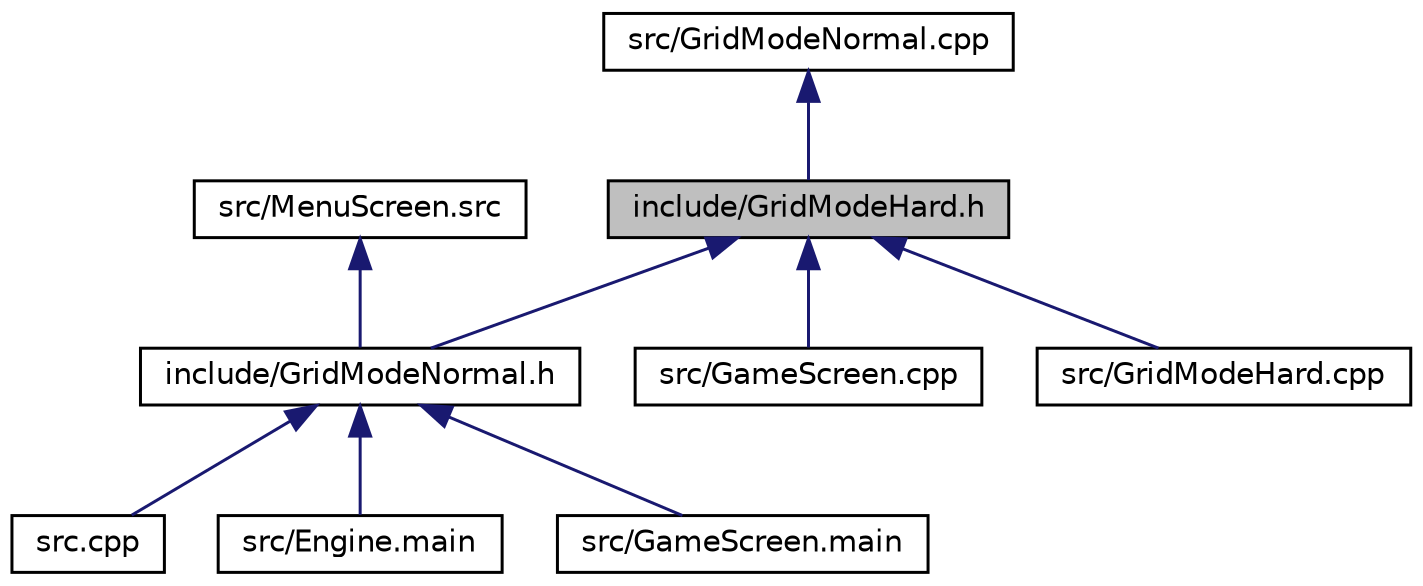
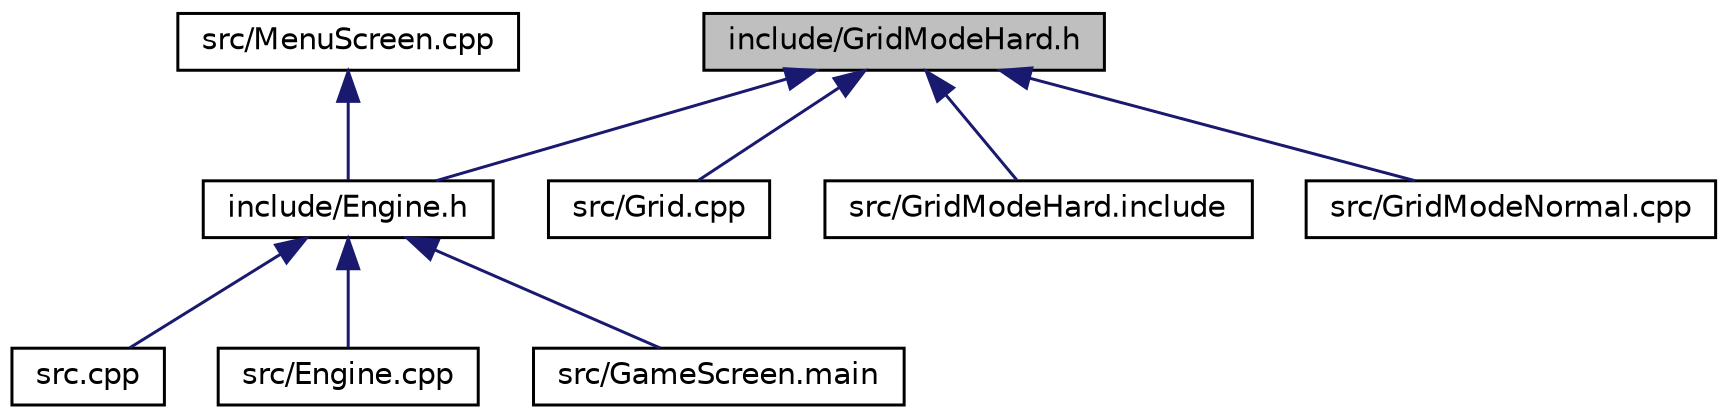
(808, 141) -> (1222, 129)
(360, 209) -> (348, 42)
(360, 377) -> (348, 209)
(808, 377) -> (659, 209)
(1224, 377) -> (1039, 209)
(360, 544) -> (348, 377)
